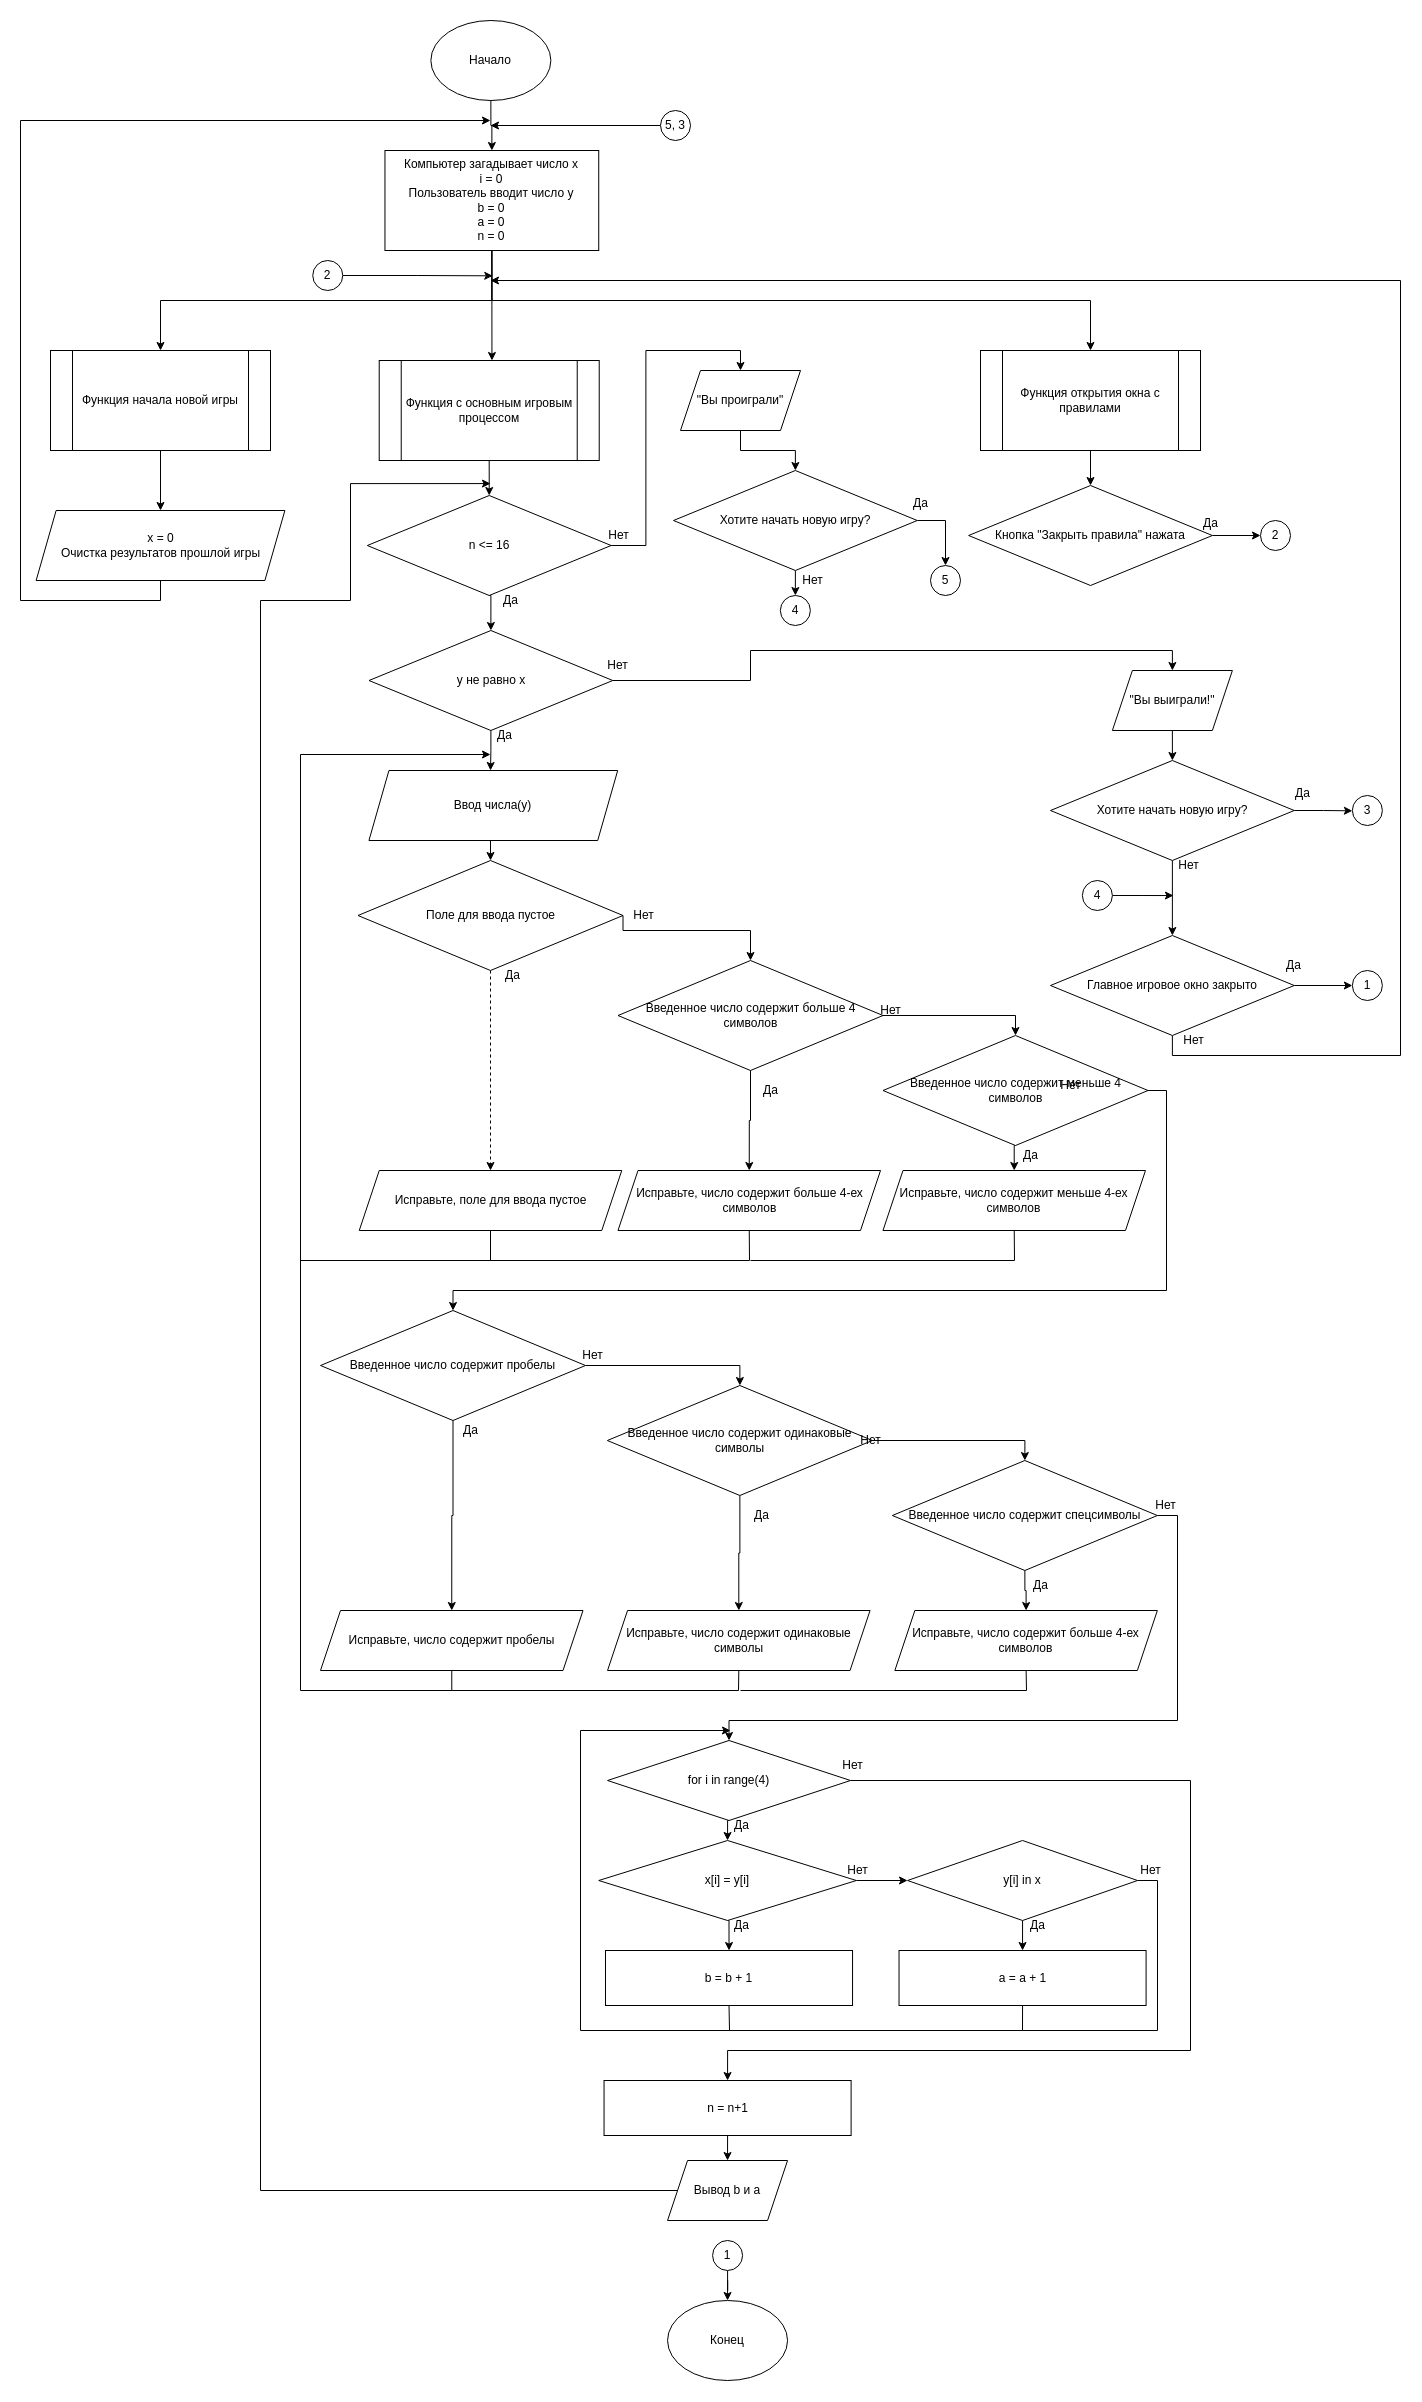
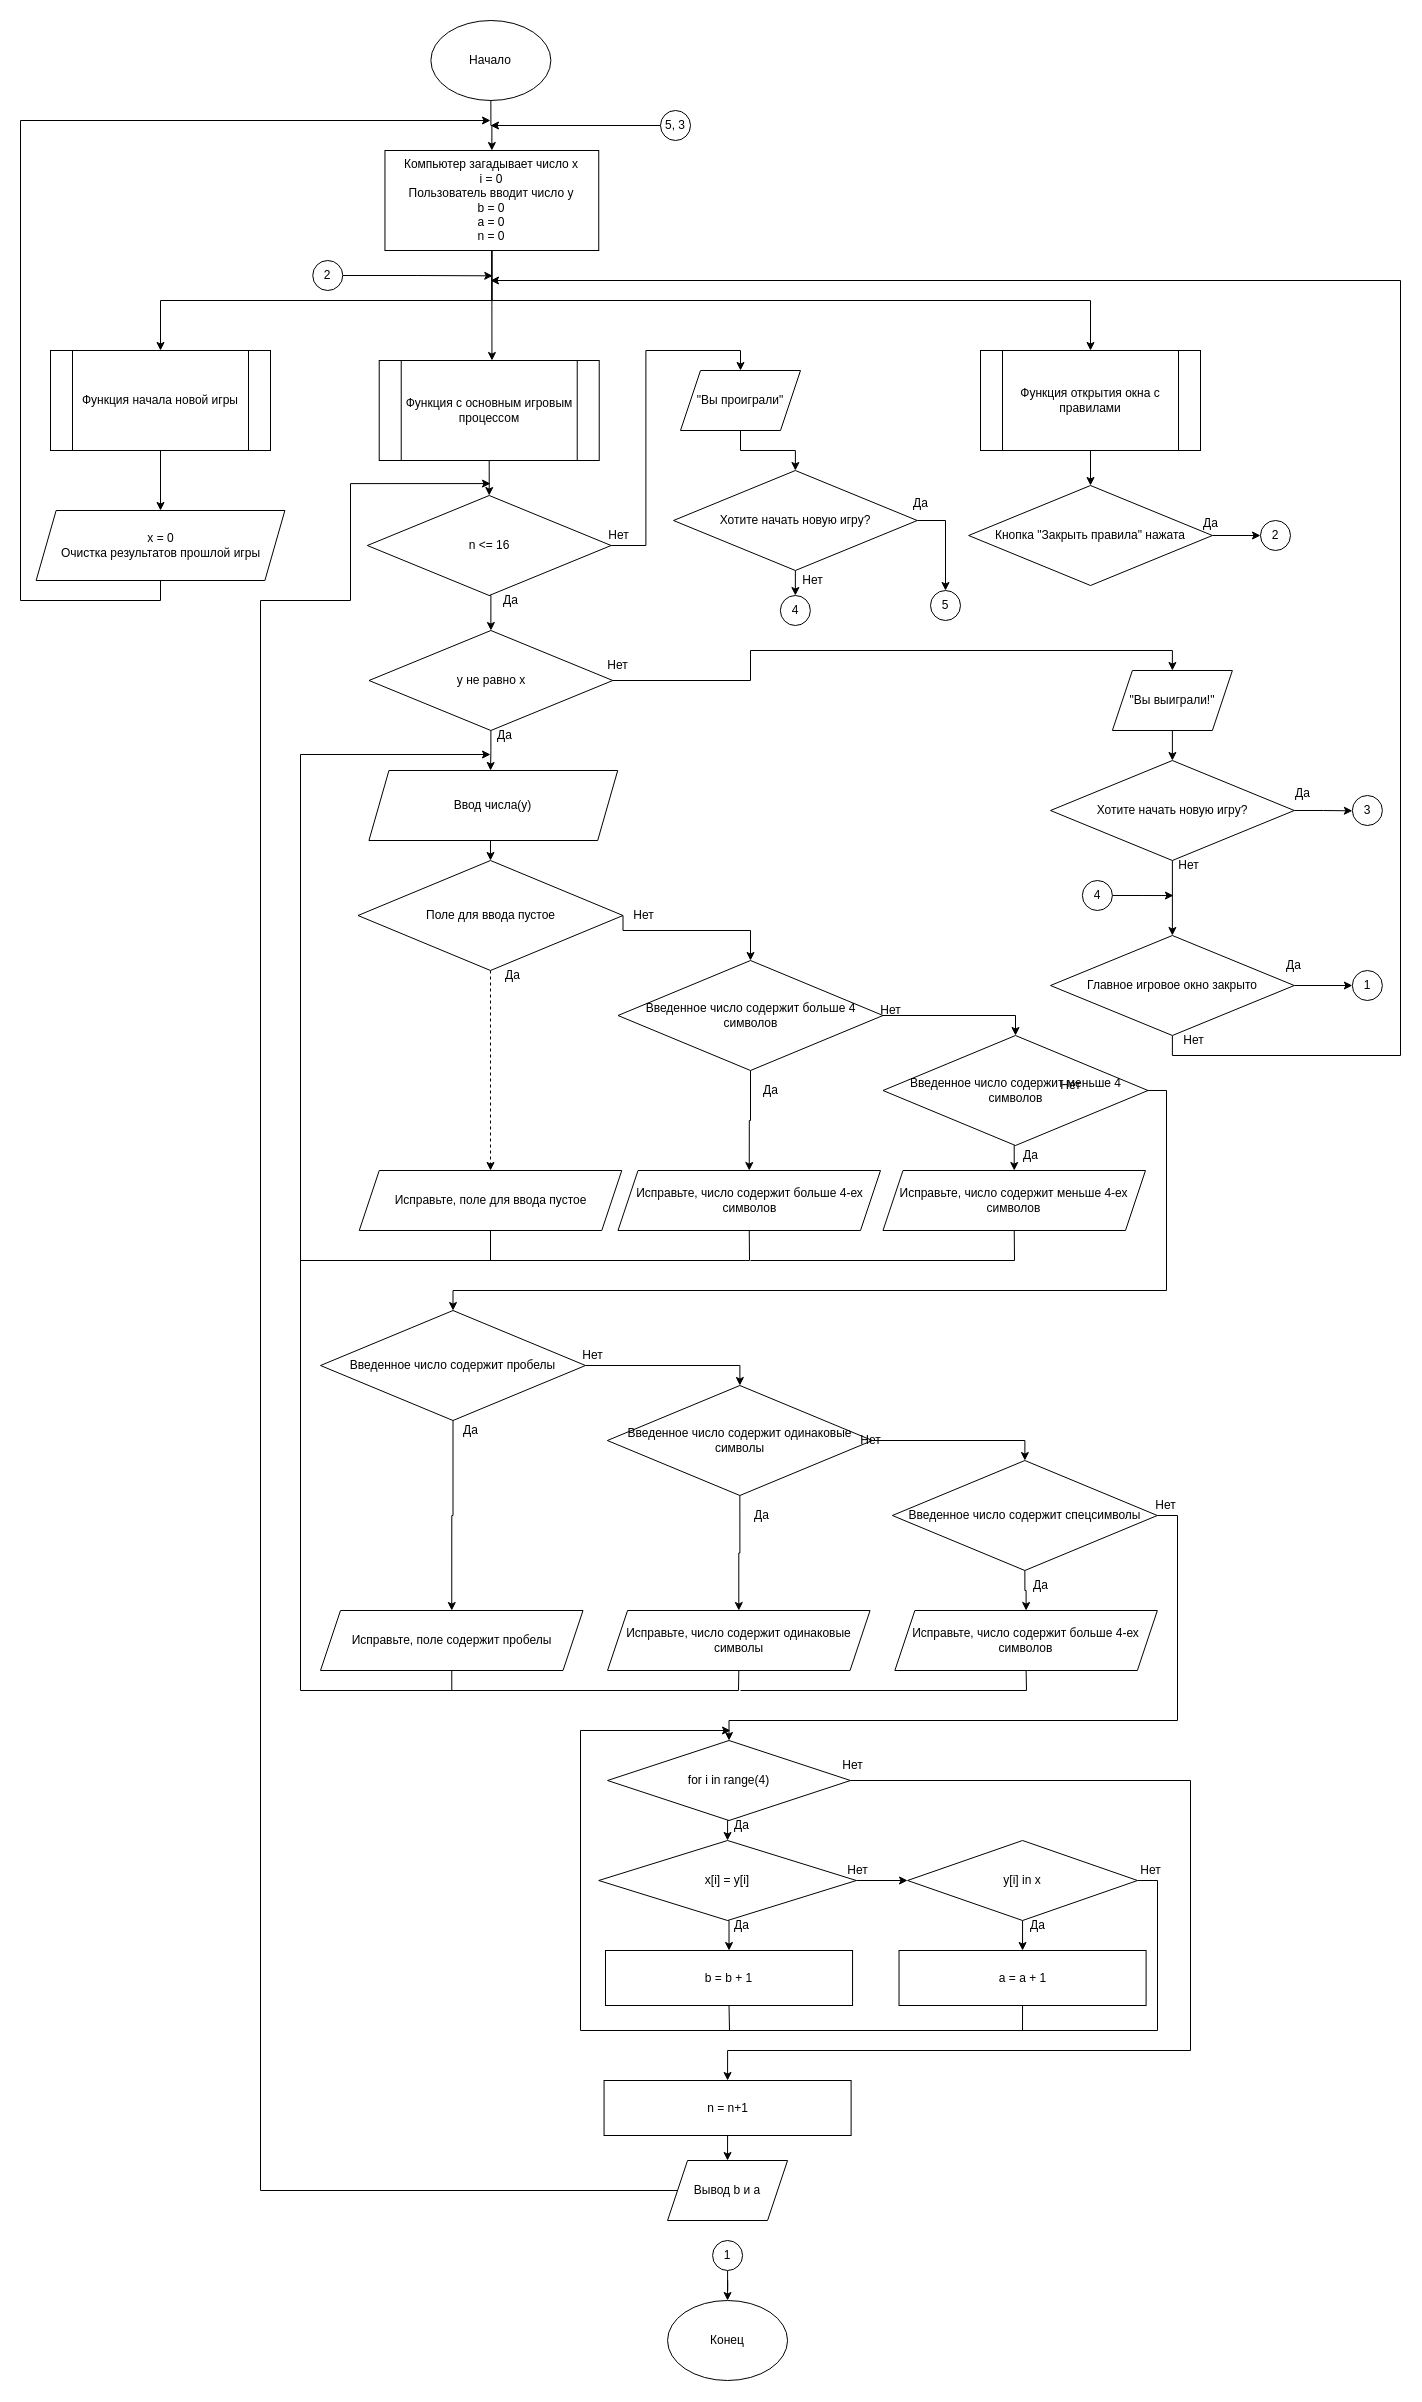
(946, 581) -> (946, 606)
(452, 1641) -> (452, 1641)
